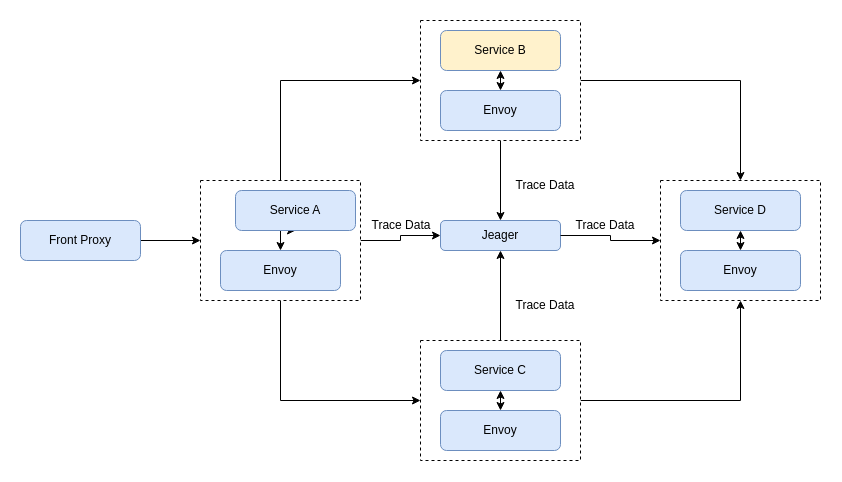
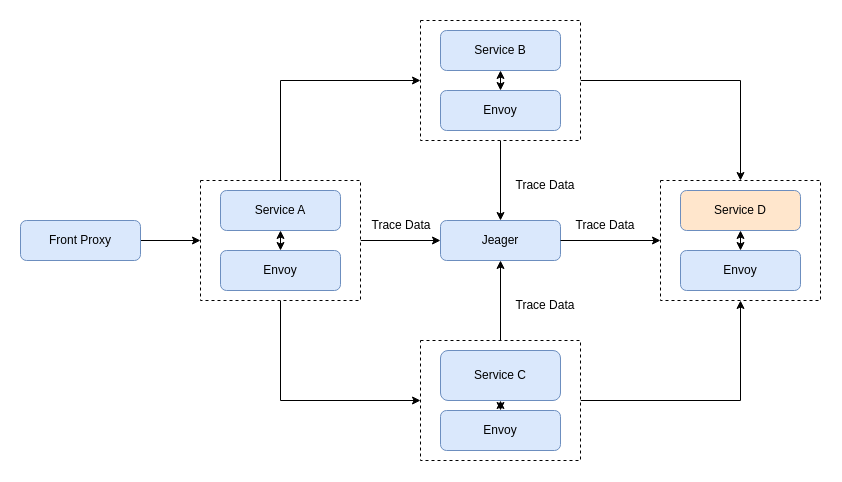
(501, 51) -> (501, 51)
(296, 211) -> (281, 211)
(741, 211) -> (741, 211)
(501, 236) -> (501, 241)
(501, 371) -> (501, 376)
